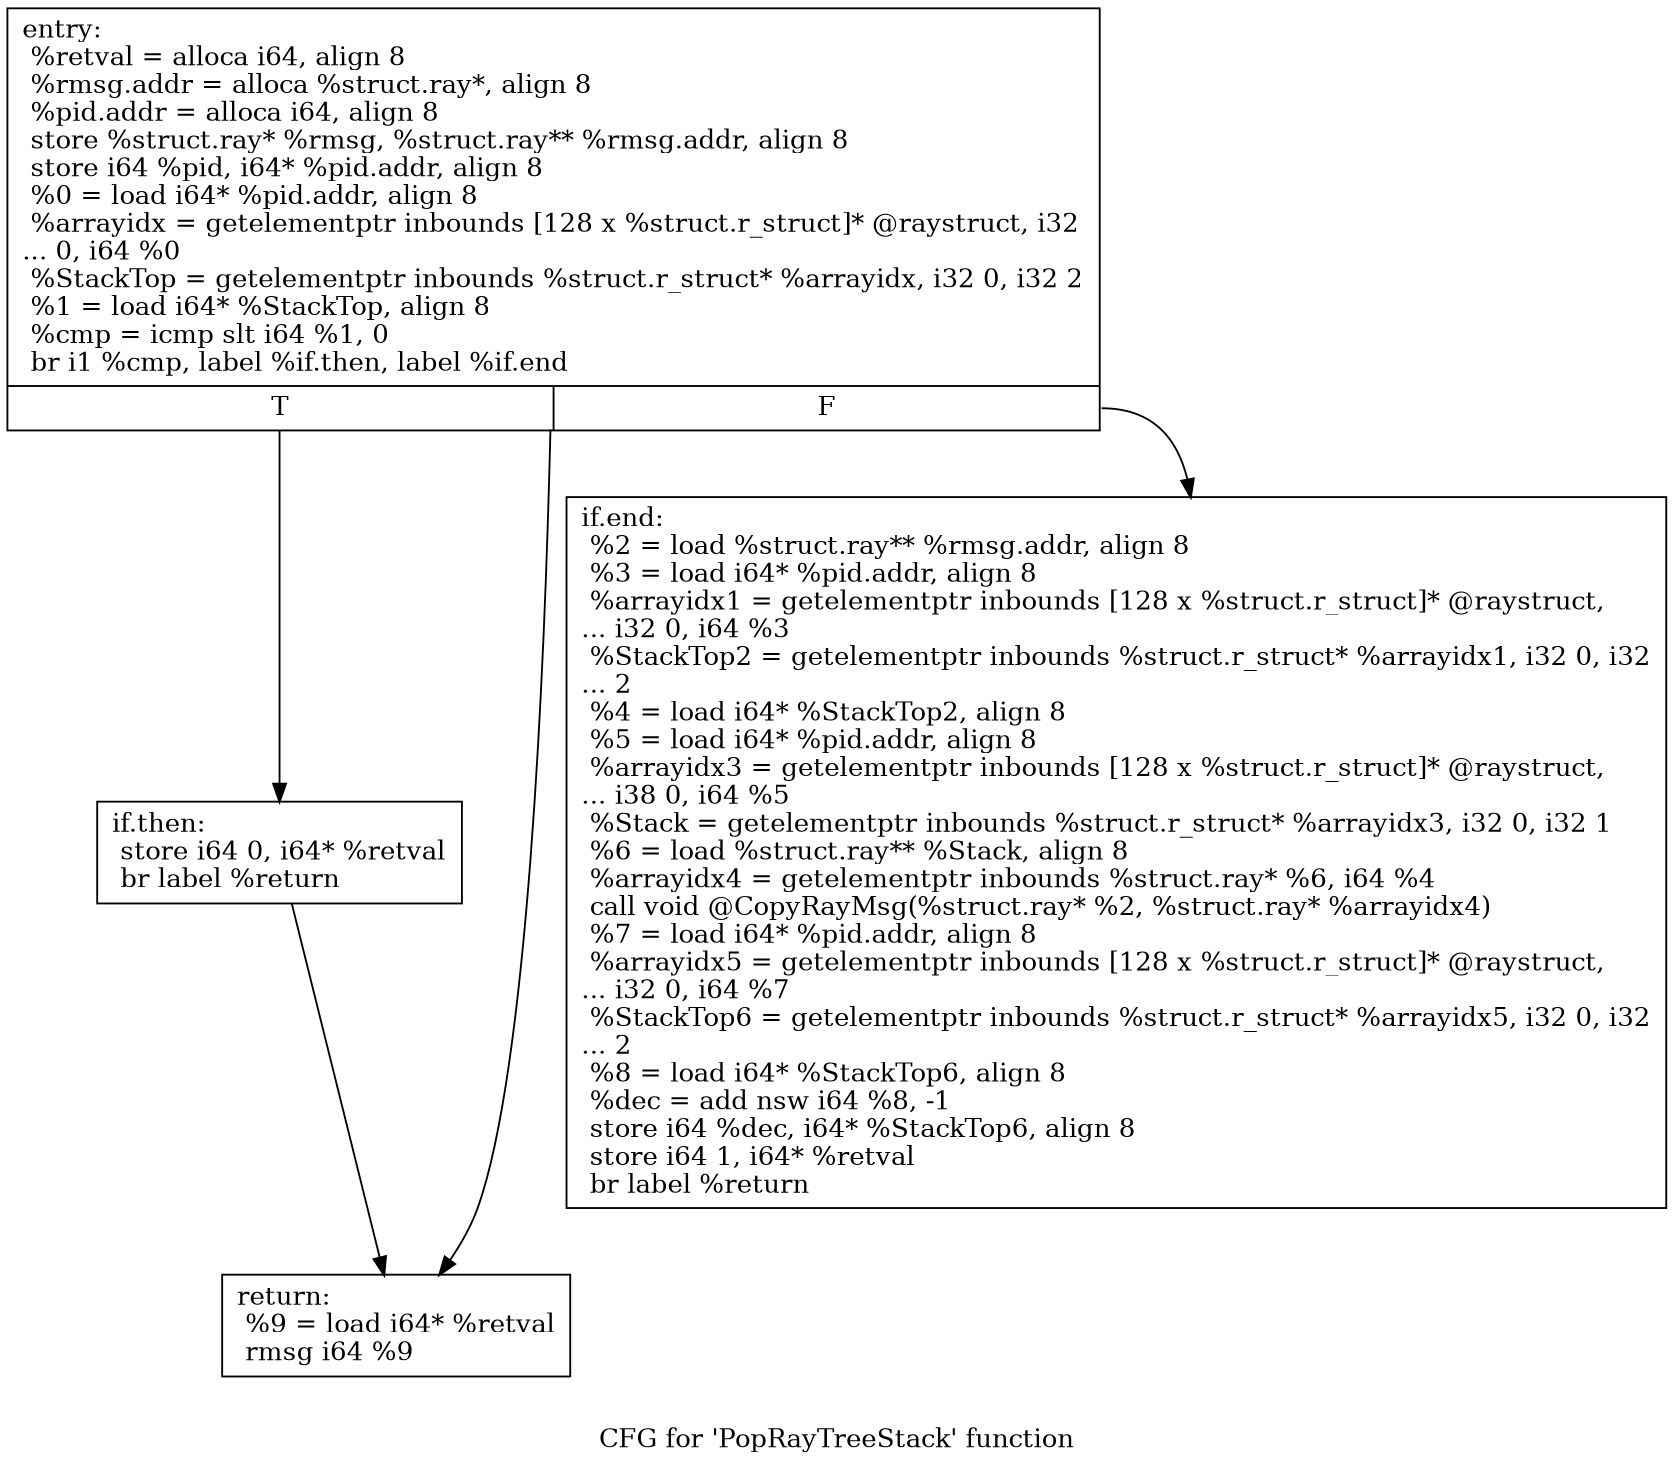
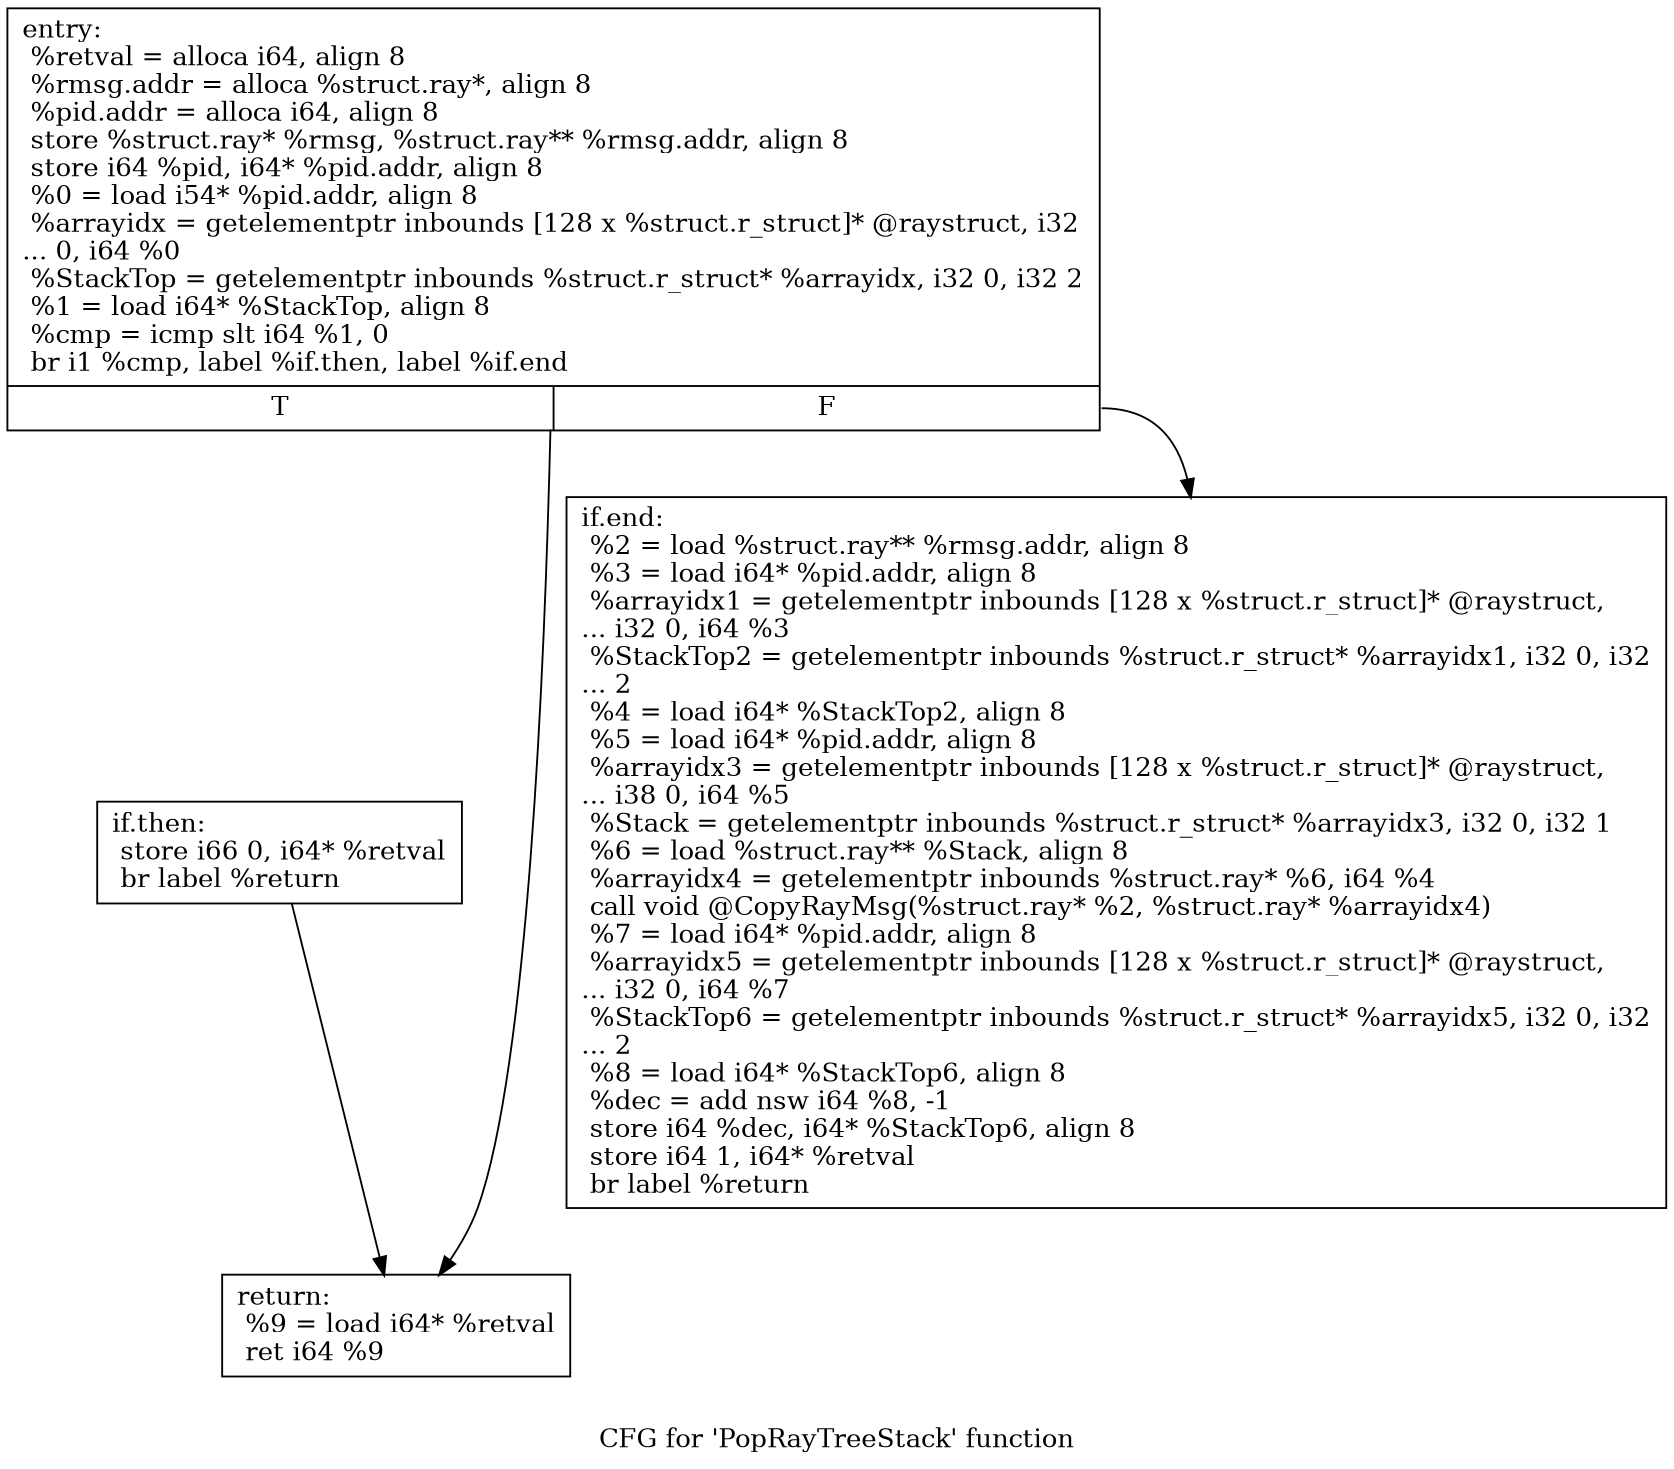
(251, 196) -> (251, 196)
(280, 607) -> none
(280, 852) -> (280, 852)
(326, 1352) -> (311, 1352)
